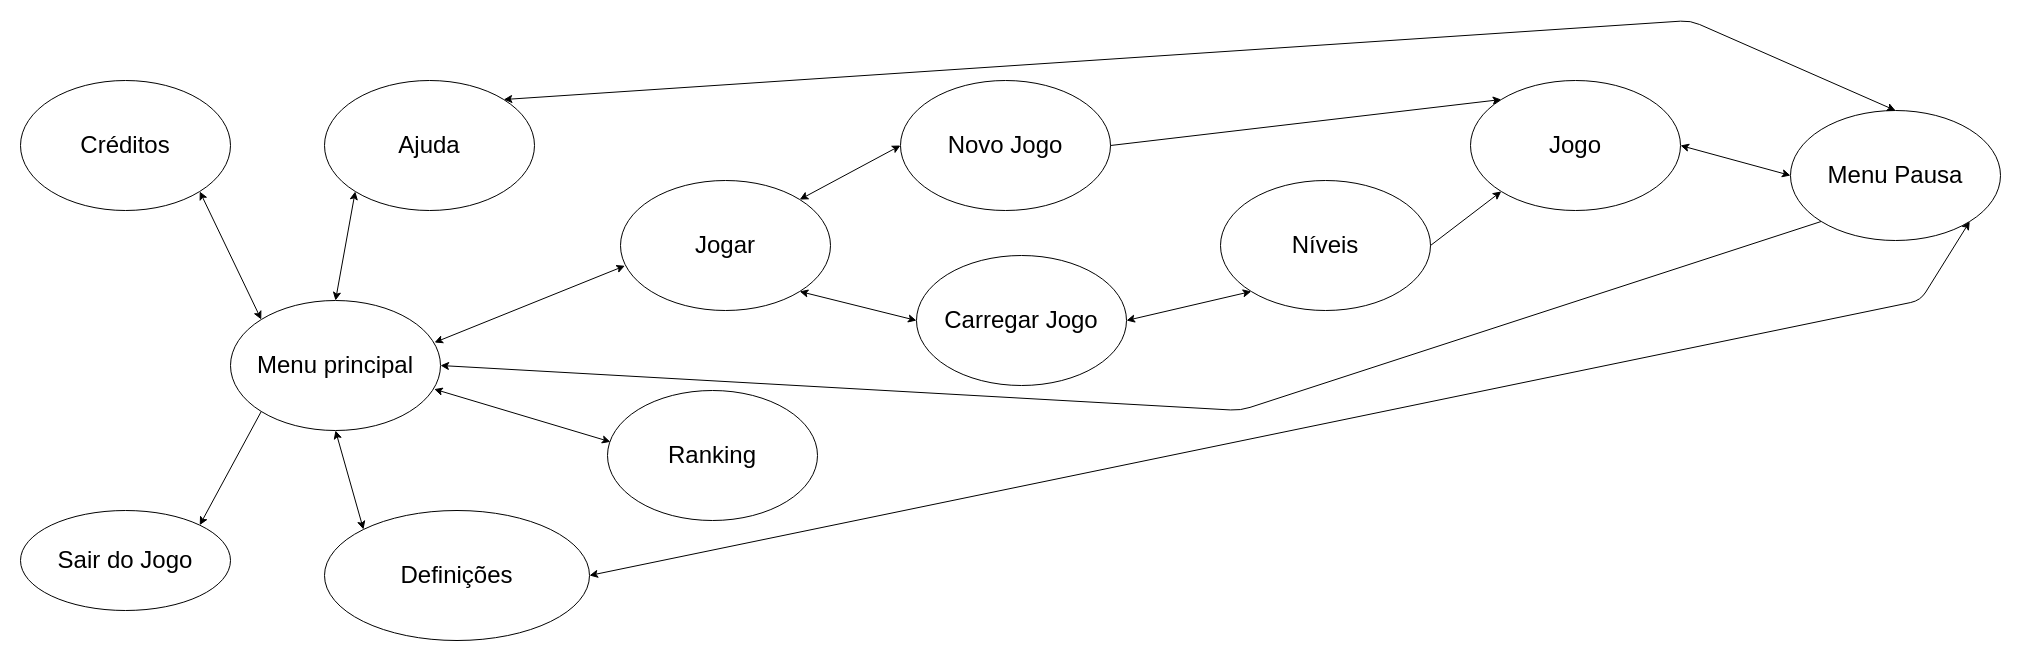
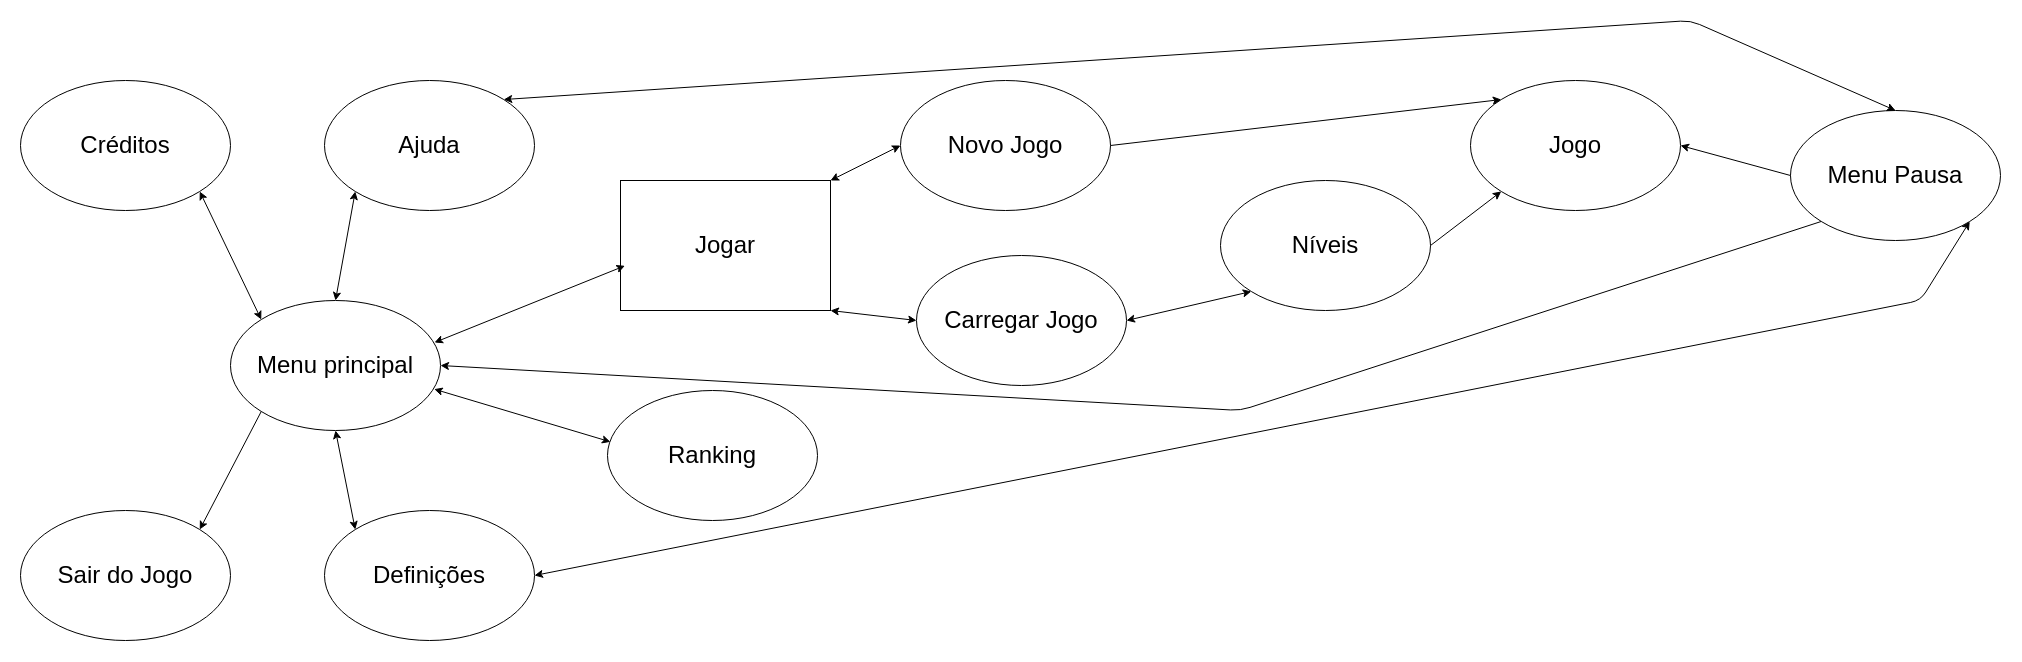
(1781, 173) -> (1784, 174)
(726, 246) -> (726, 246)
(126, 561) -> (126, 576)
(457, 576) -> (430, 576)
